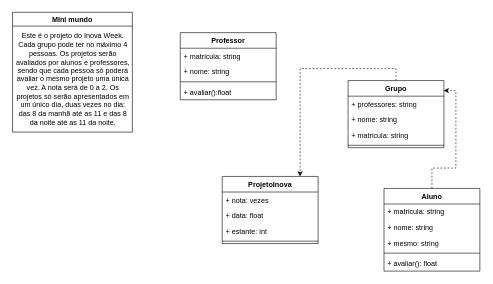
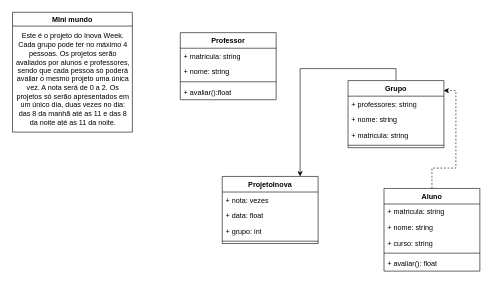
(301, 69) -> (301, 69)
(250, 232) -> (246, 232)
(414, 244) -> (414, 244)
